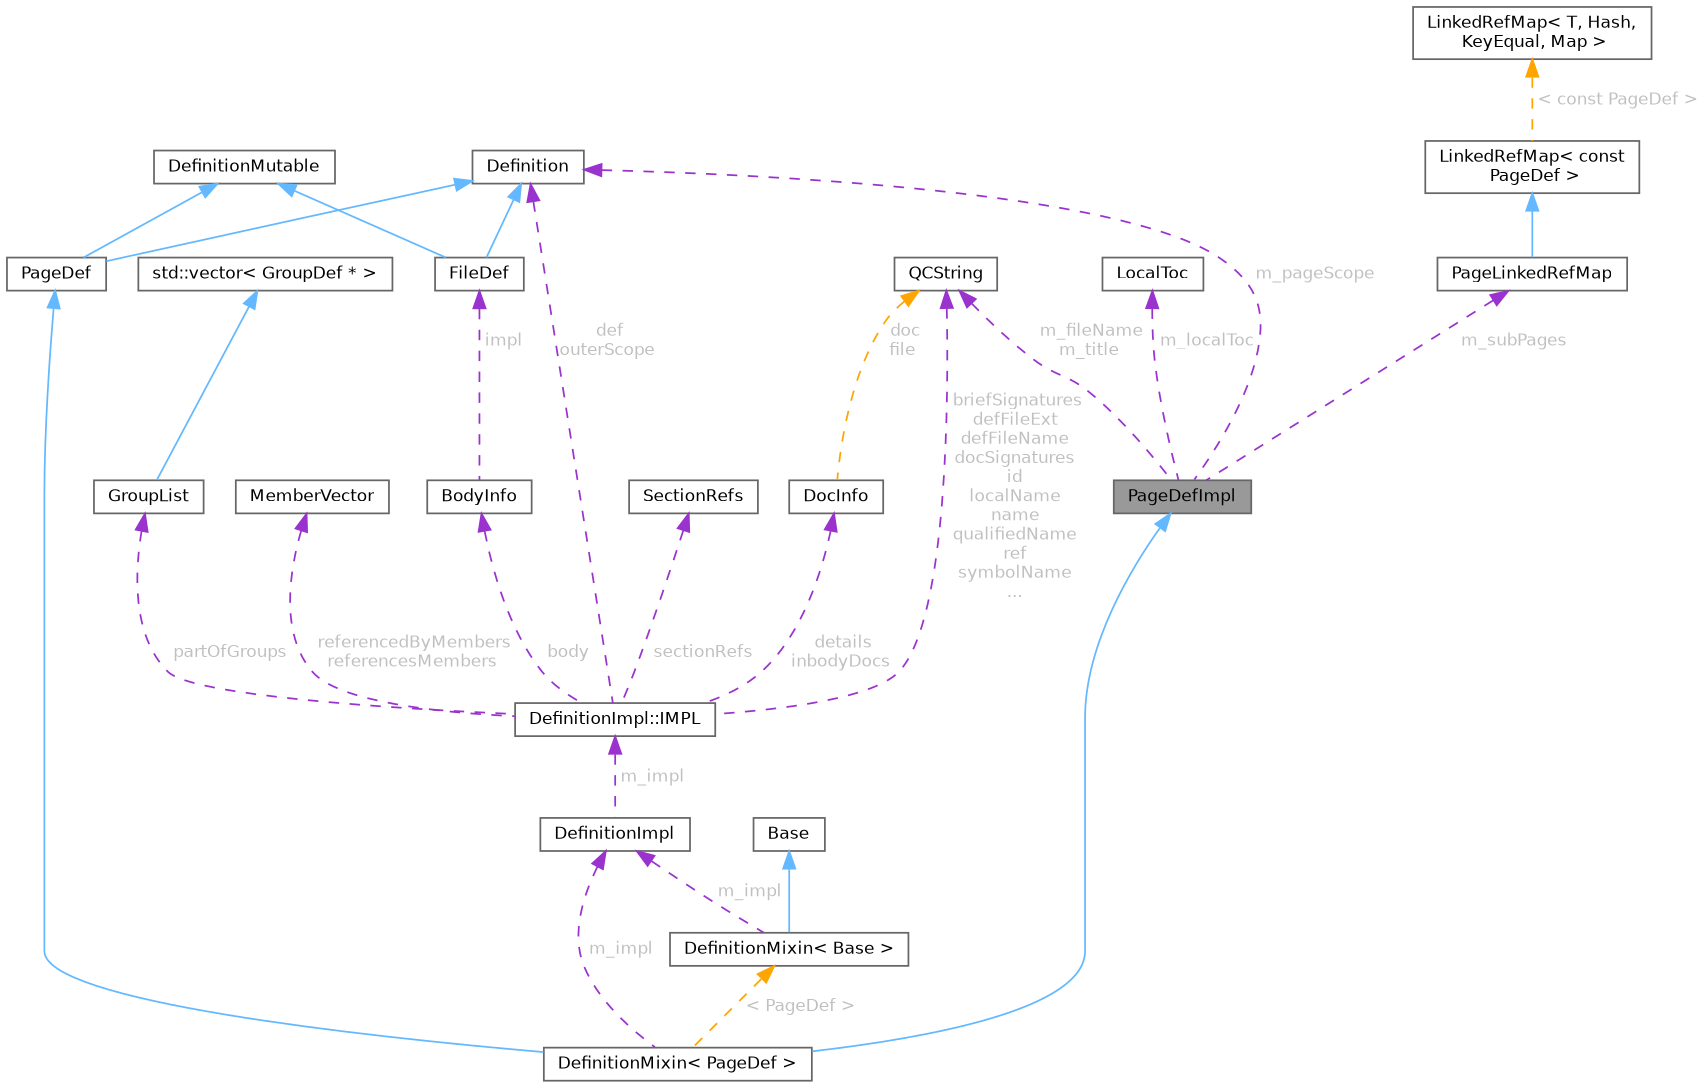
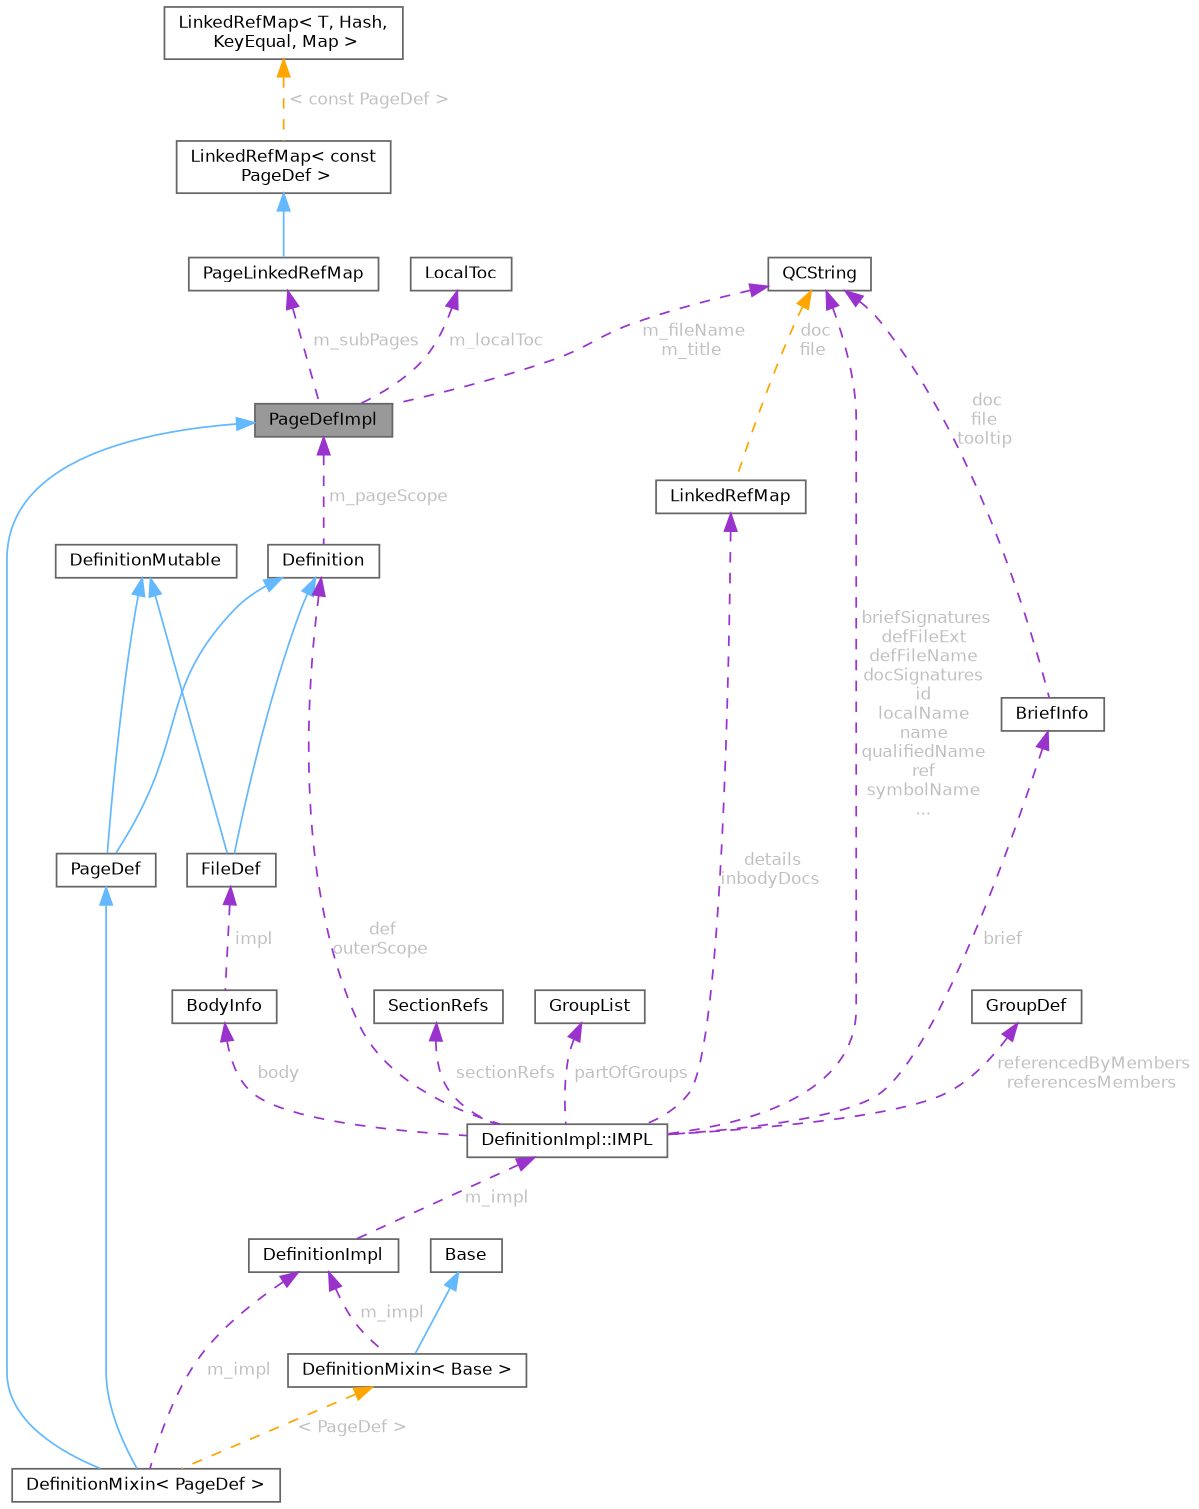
(1041, 205) -> (324, 500)
(265, 274) -> none
(312, 497) -> (1027, 1007)
(836, 497) -> (731, 497)
none -> (1053, 714)
